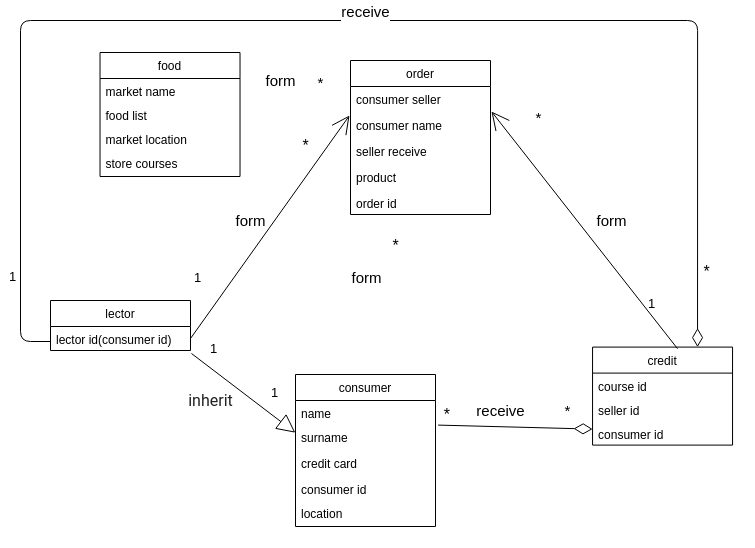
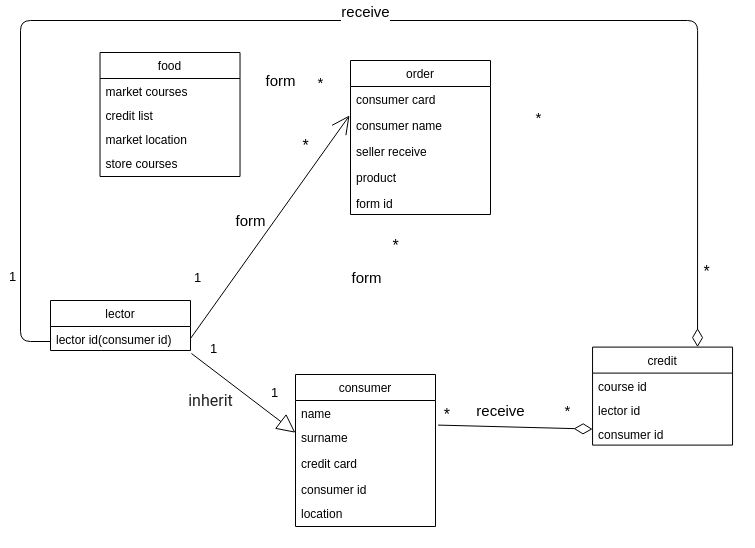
(141, 92) -> (151, 92)
(402, 100) -> (398, 100)
(131, 116) -> (136, 116)
(380, 204) -> (376, 204)
(586, 231) -> none
(622, 411) -> (624, 411)
